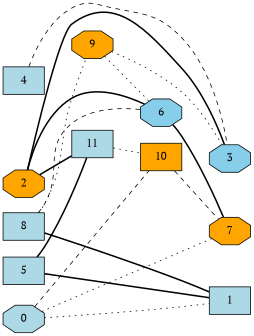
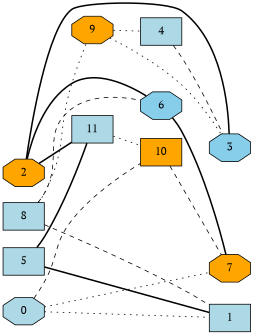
(127, 79) -> (127, 31)
(127, 261) -> (128, 262)
